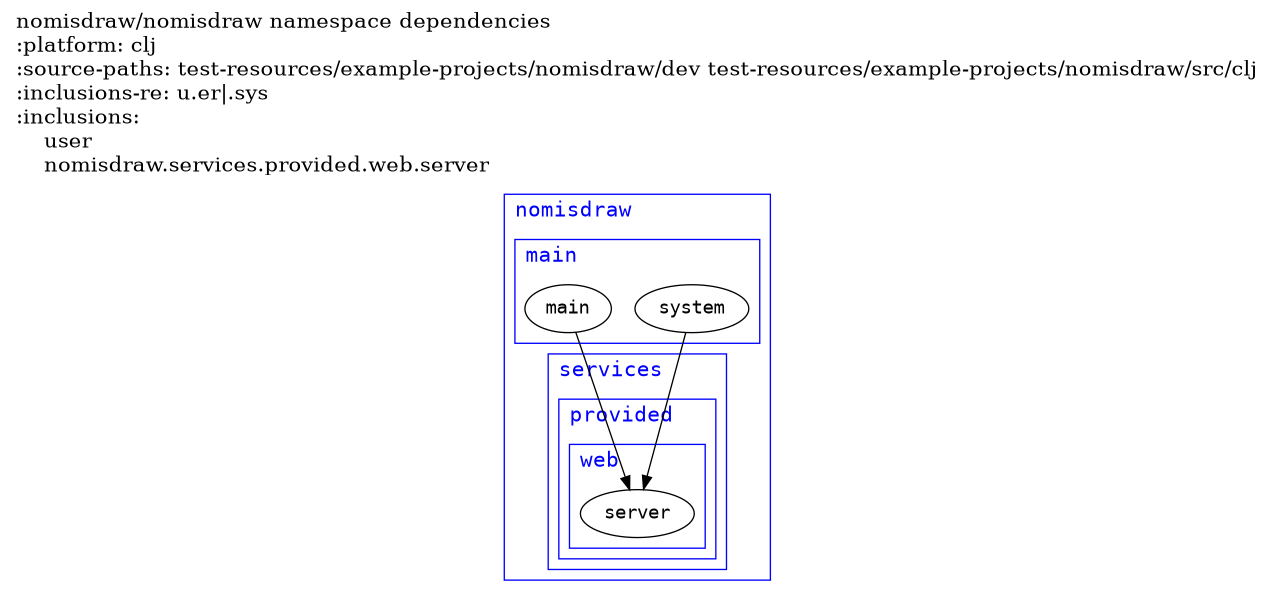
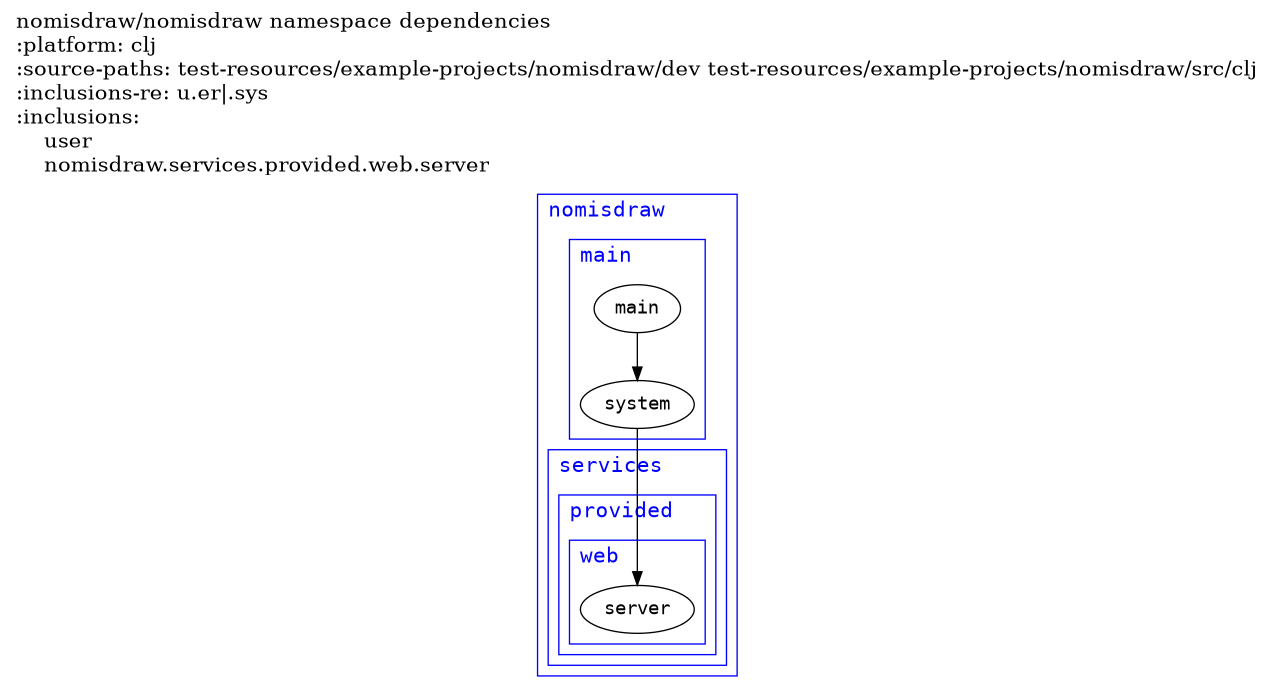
(602, 408) -> (637, 350)
